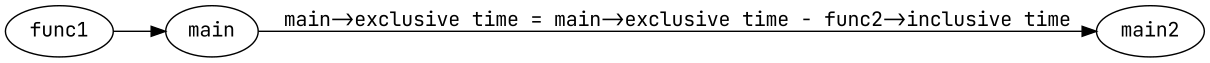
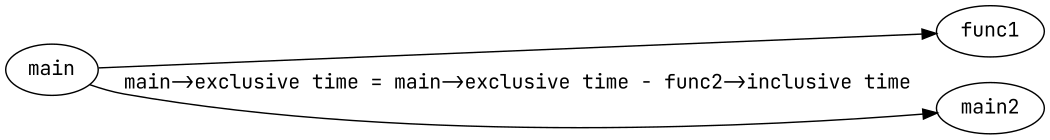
(132, 31) -> (510, 51)
